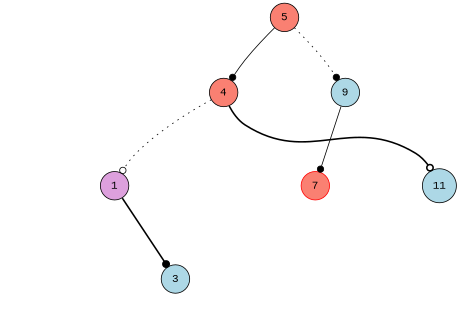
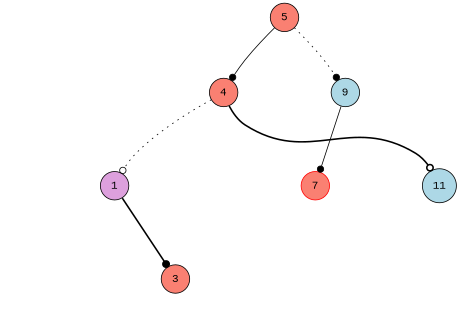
(175, 279) -> (175, 279)
